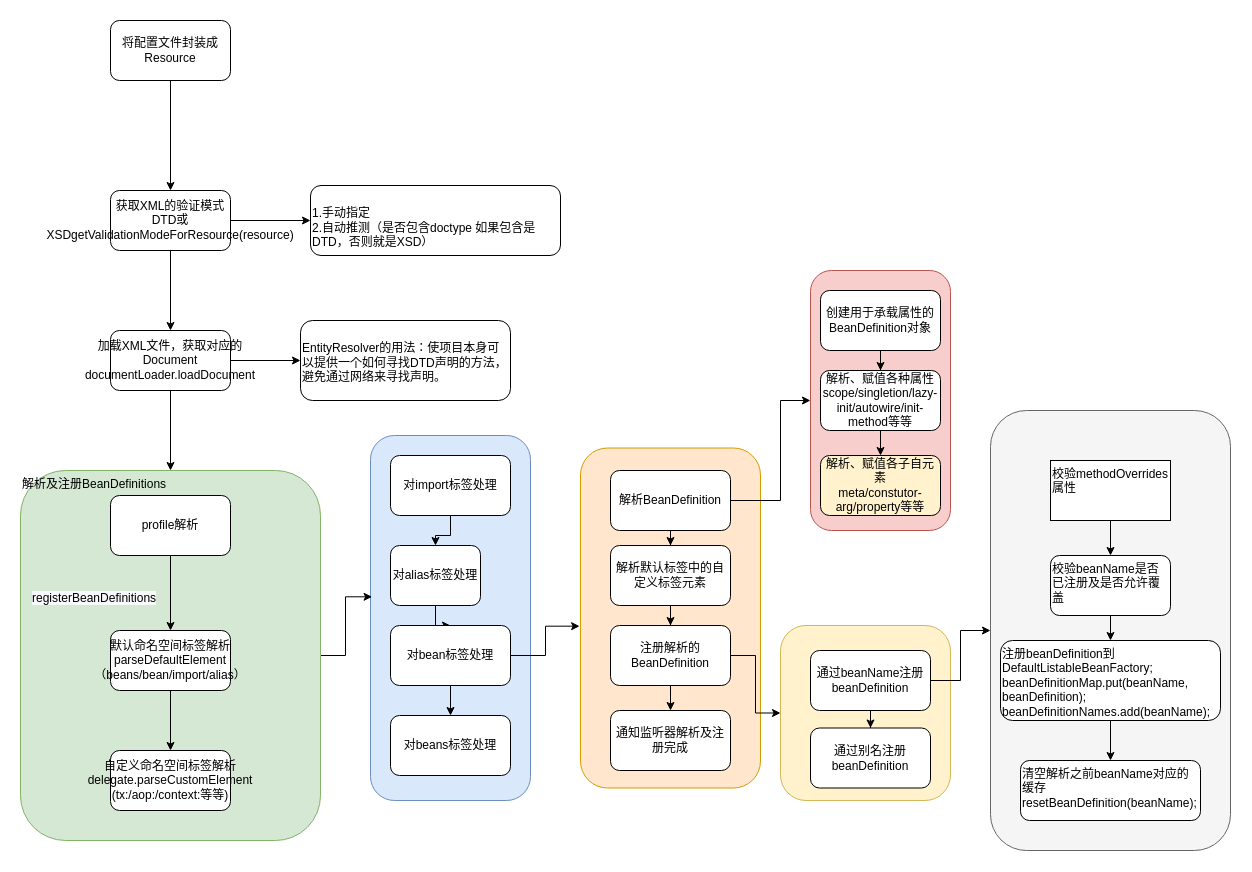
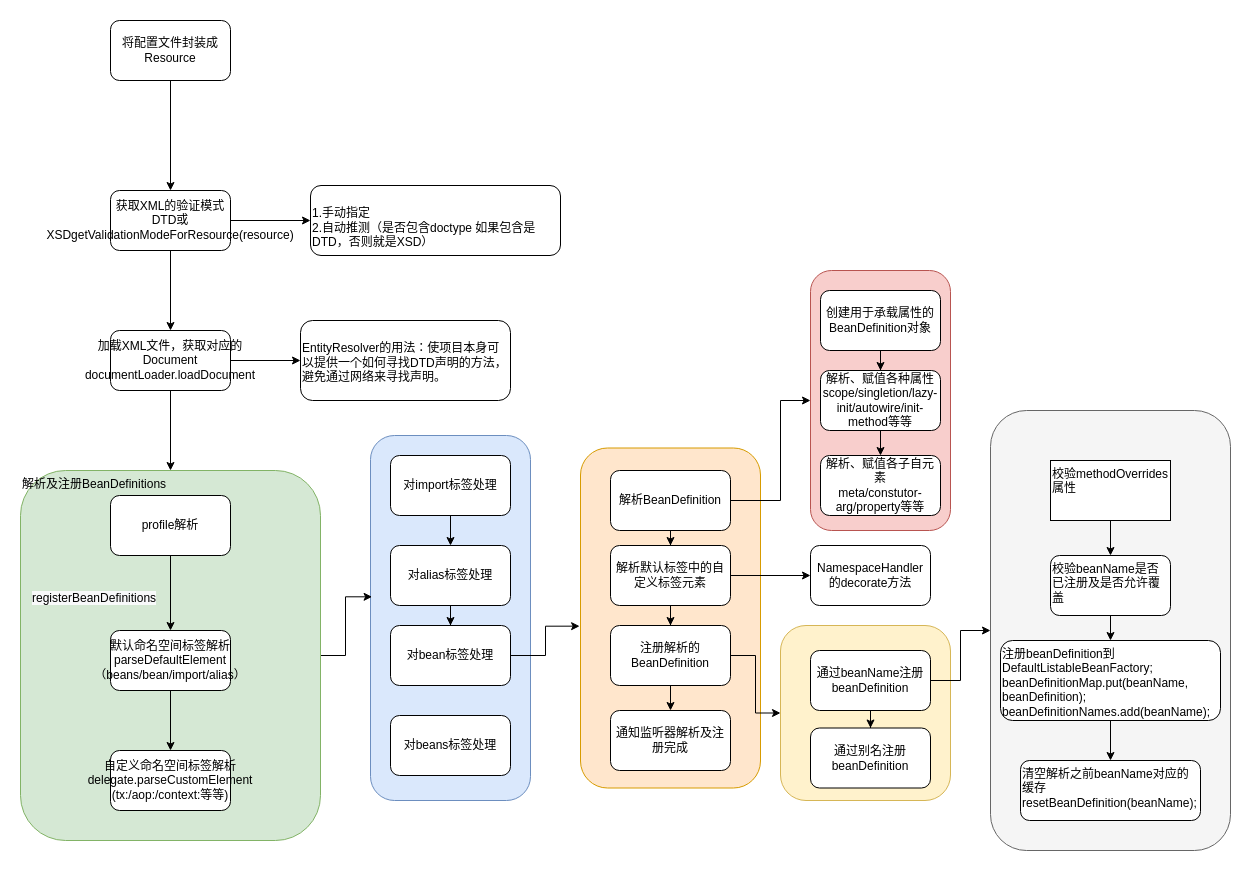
(881, 486) -> (881, 486)
(436, 576) -> (451, 576)
none -> (767, 576)
none -> (871, 576)
(451, 705) -> none
